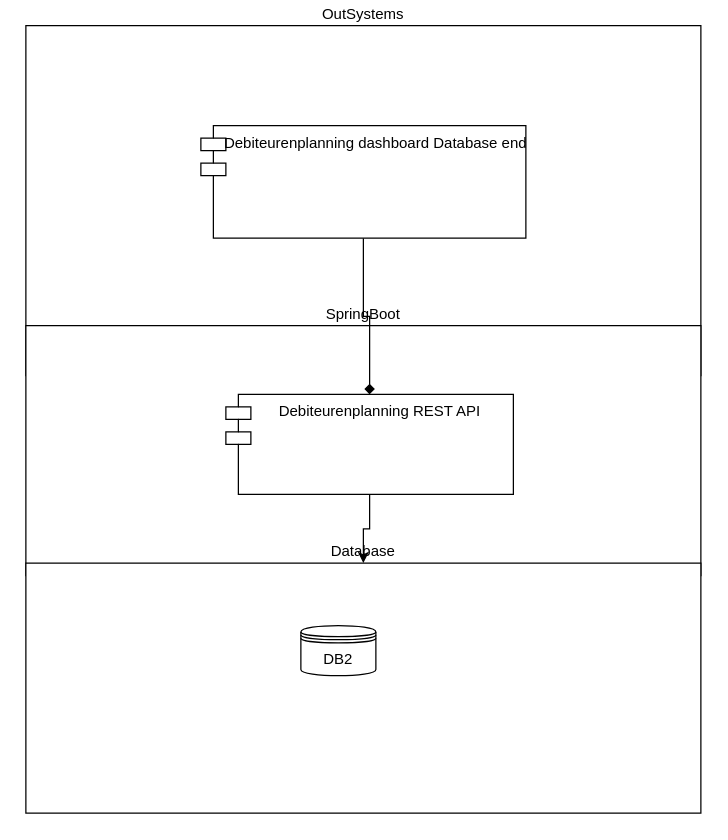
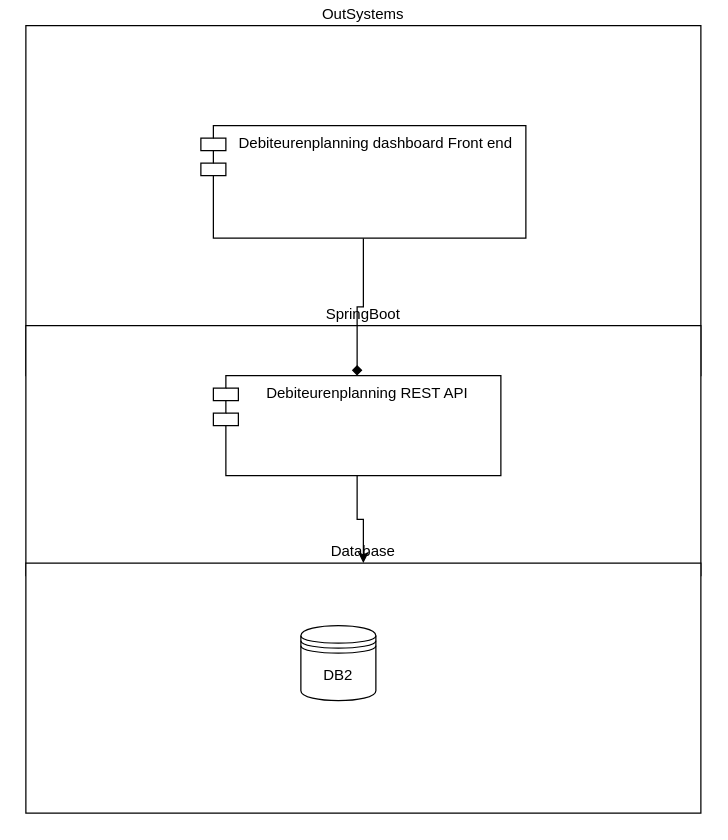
(375, 143) -> (375, 143)
(369, 444) -> (357, 426)
(338, 651) -> (338, 663)
